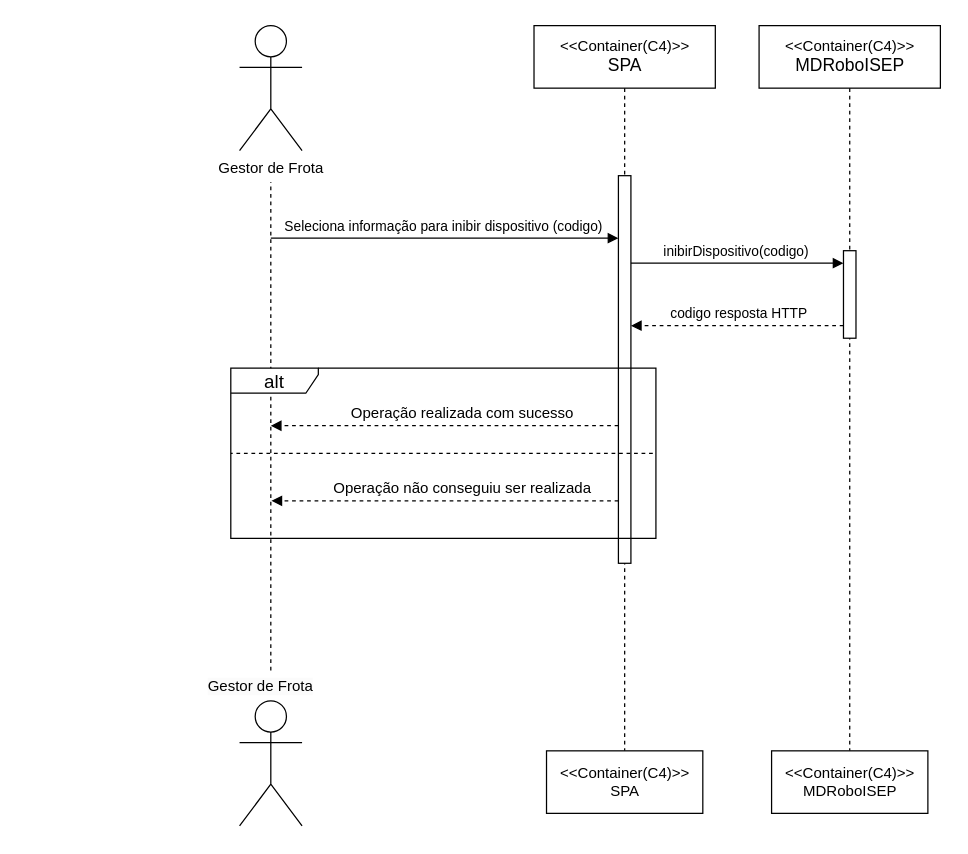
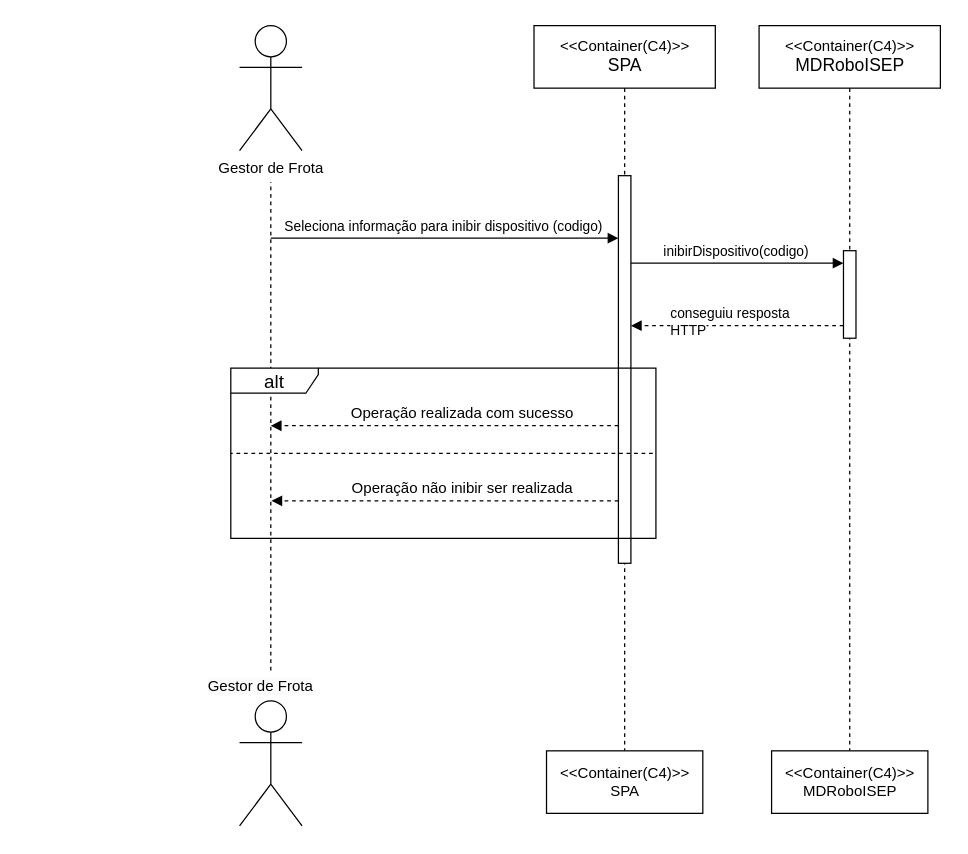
(744, 322) -> (744, 322)
(463, 488) -> (463, 488)
